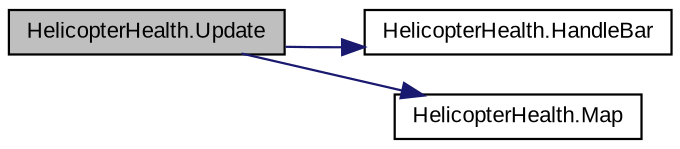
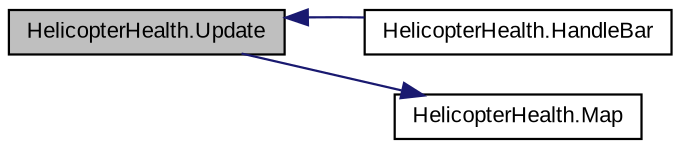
(314, 47) -> (336, 17)
